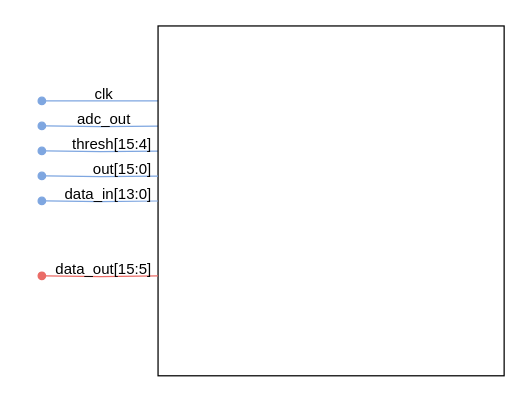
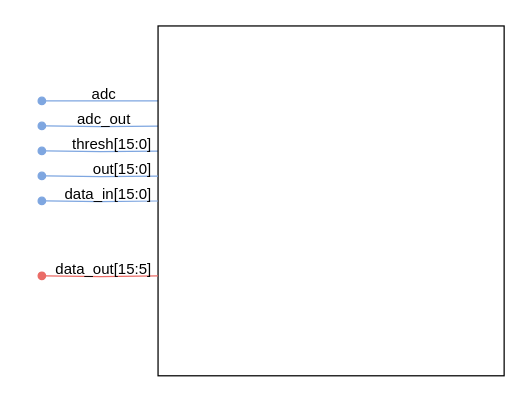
(104, 94) -> (104, 94)
(103, 144) -> (103, 144)
(103, 194) -> (103, 194)
